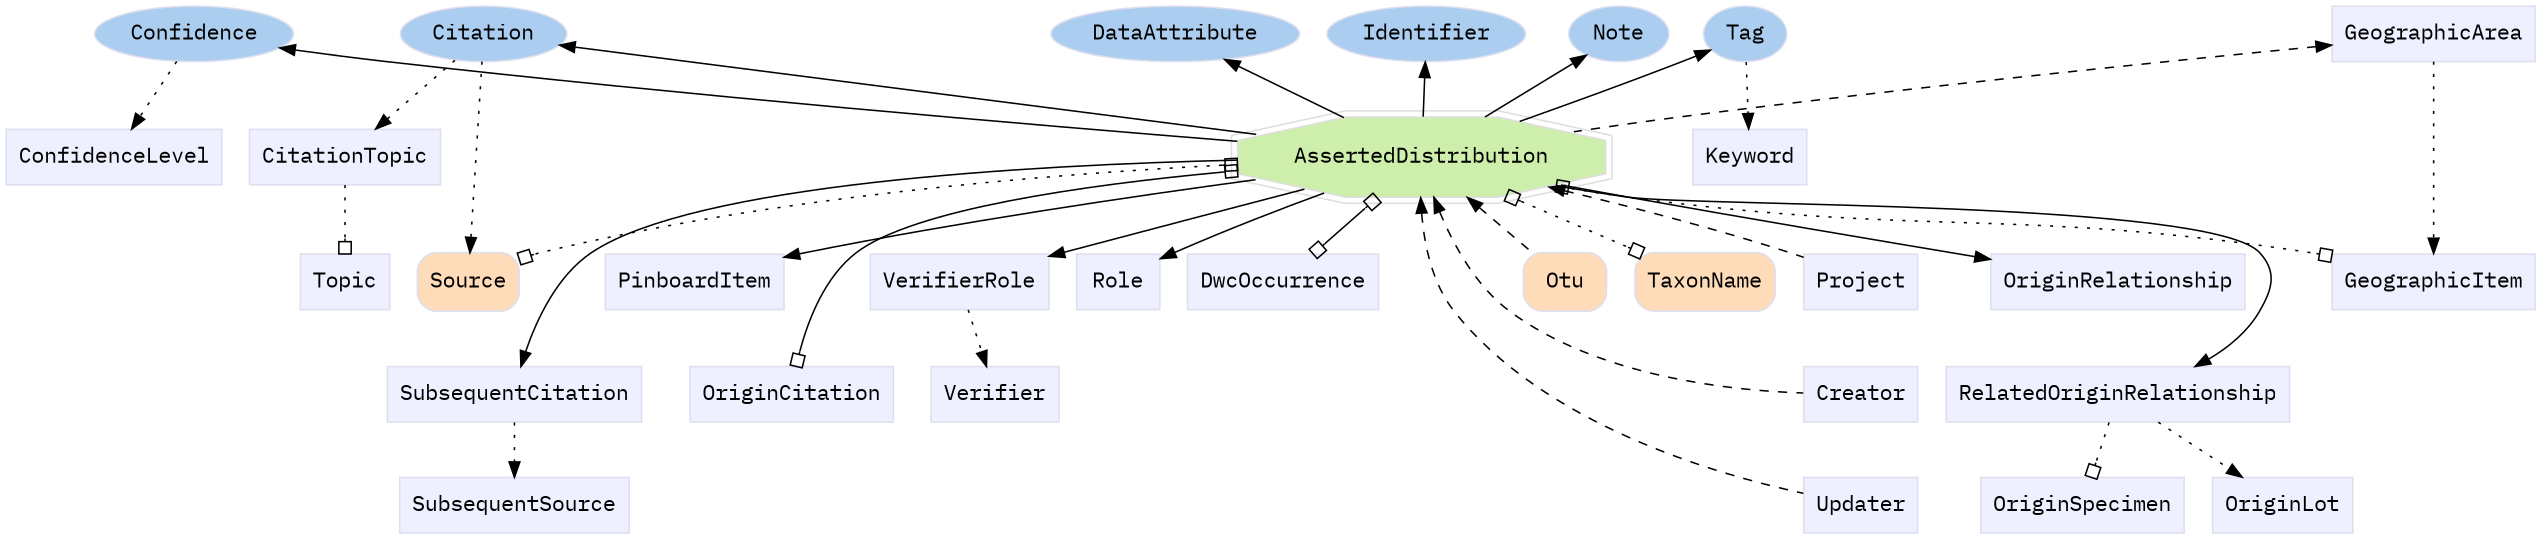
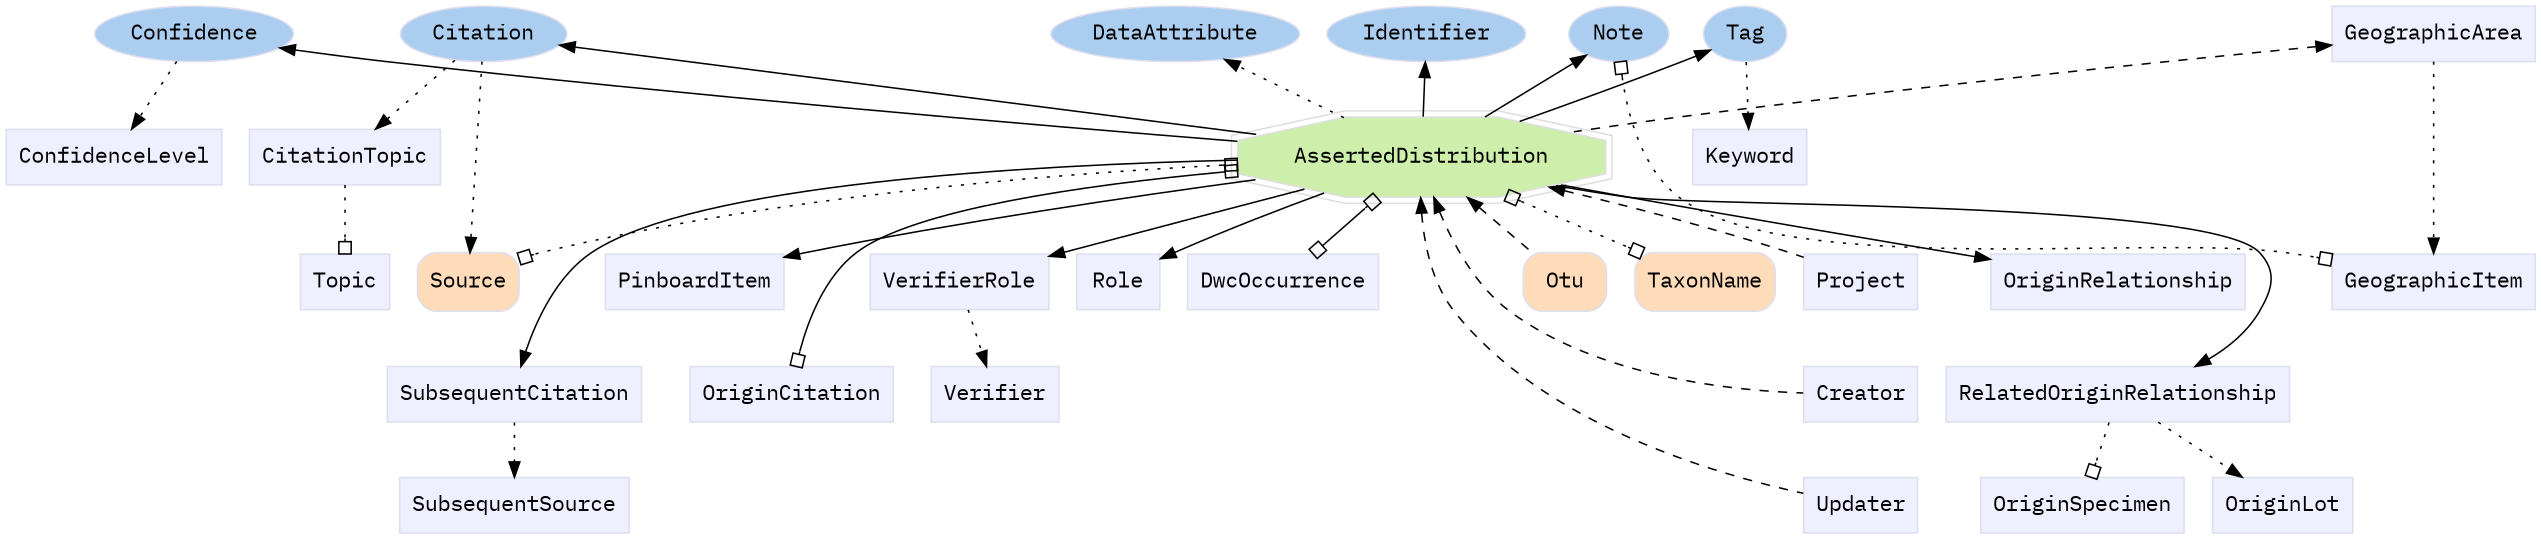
(1291, 92) -> (1291, 92)
(1944, 222) -> (1984, 249)
